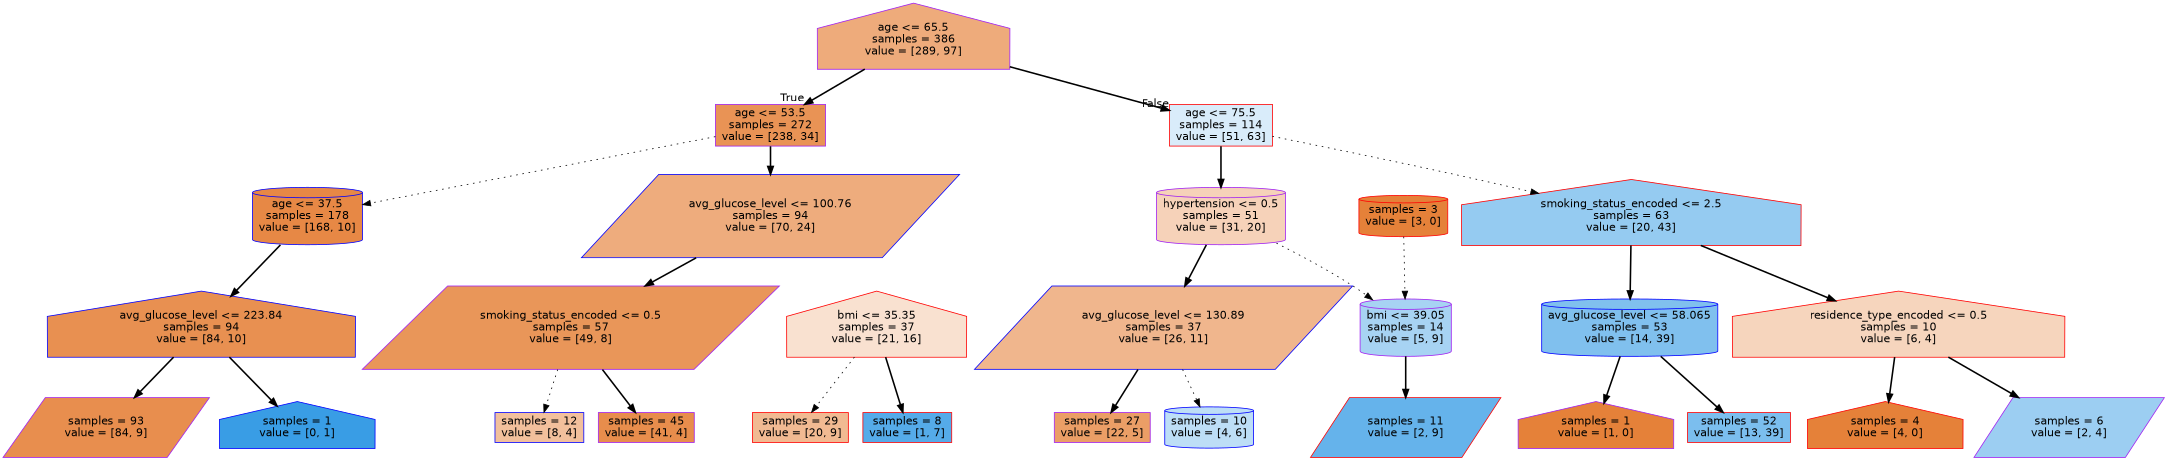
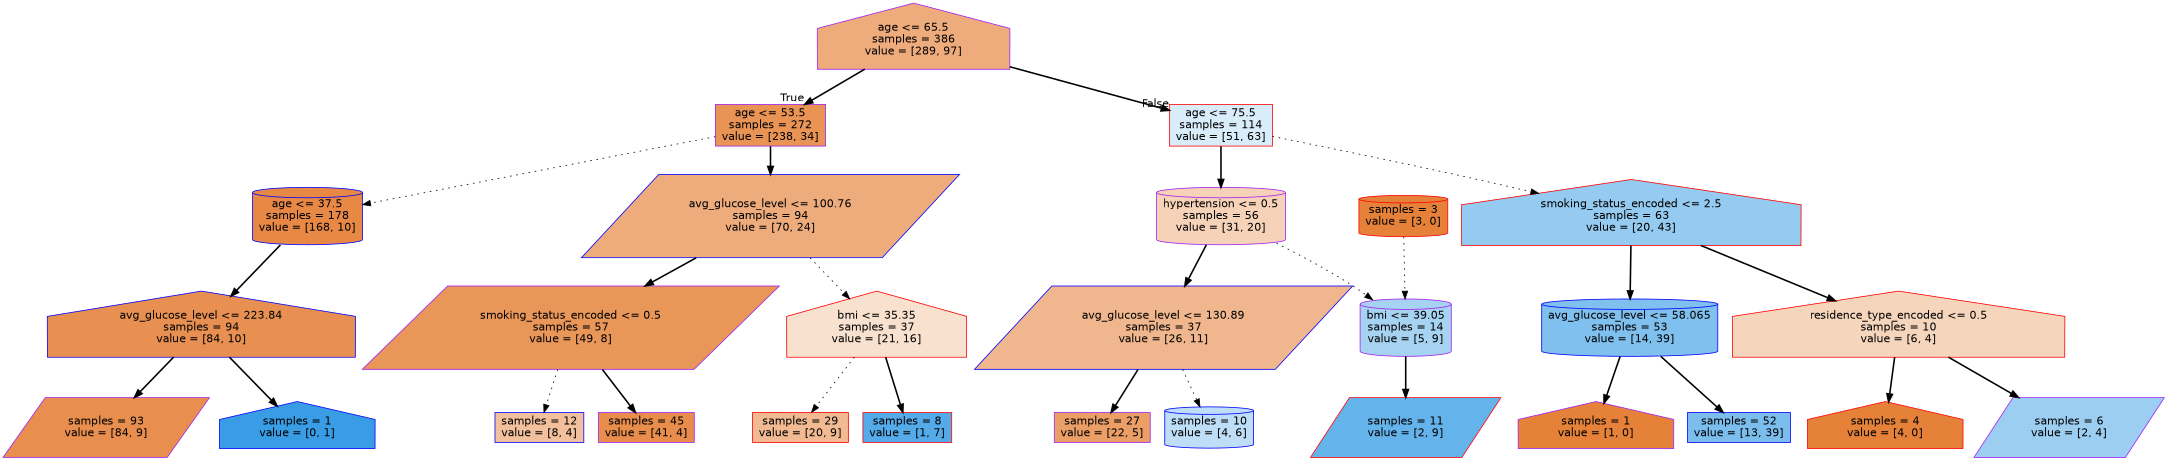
(1221, 216) -> (1221, 216)
none -> (827, 276)
(1739, 428) -> (1739, 428)
